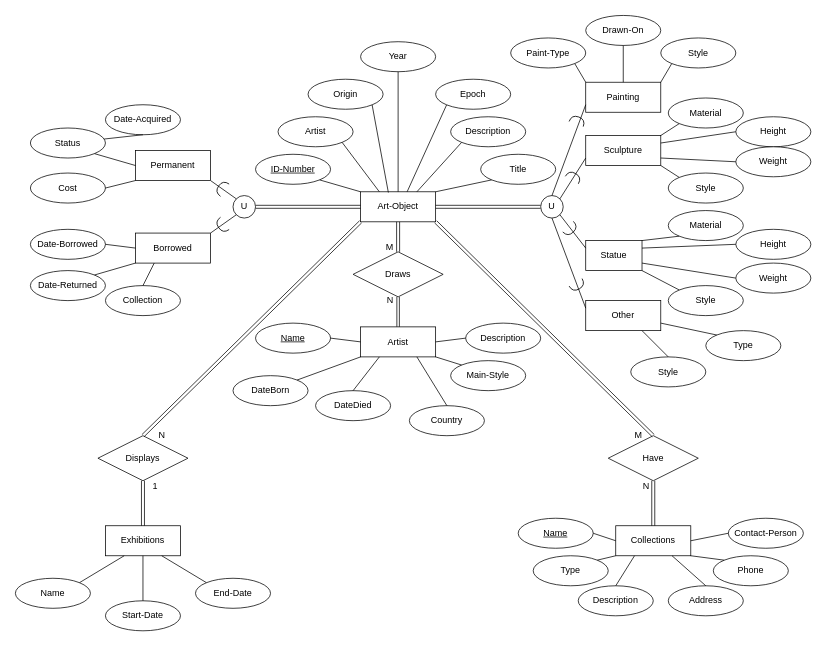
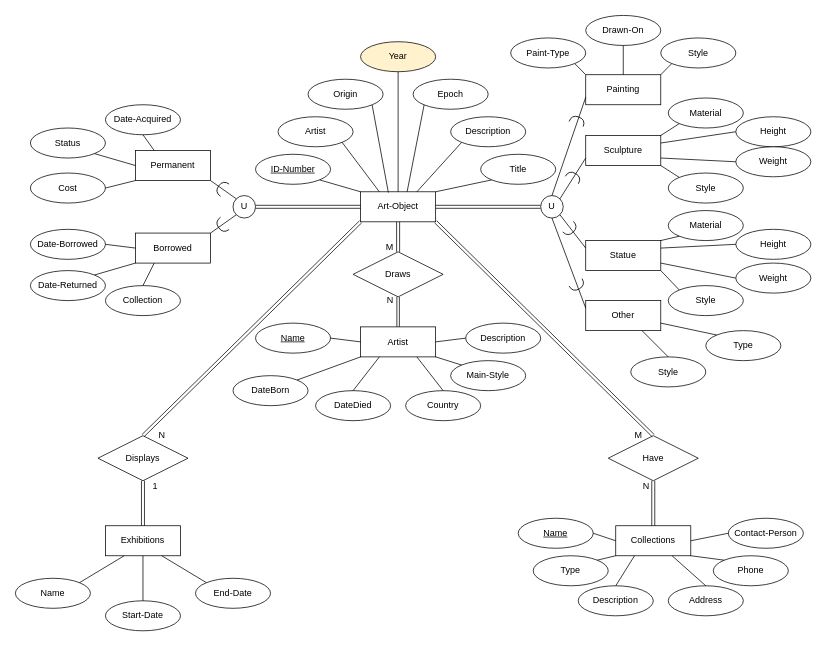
(398, 57) -> (398, 57)
(473, 94) -> (450, 94)
(623, 97) -> (623, 90)
(124, 137) -> (148, 142)
(614, 255) -> (623, 255)
(447, 420) -> (443, 405)
